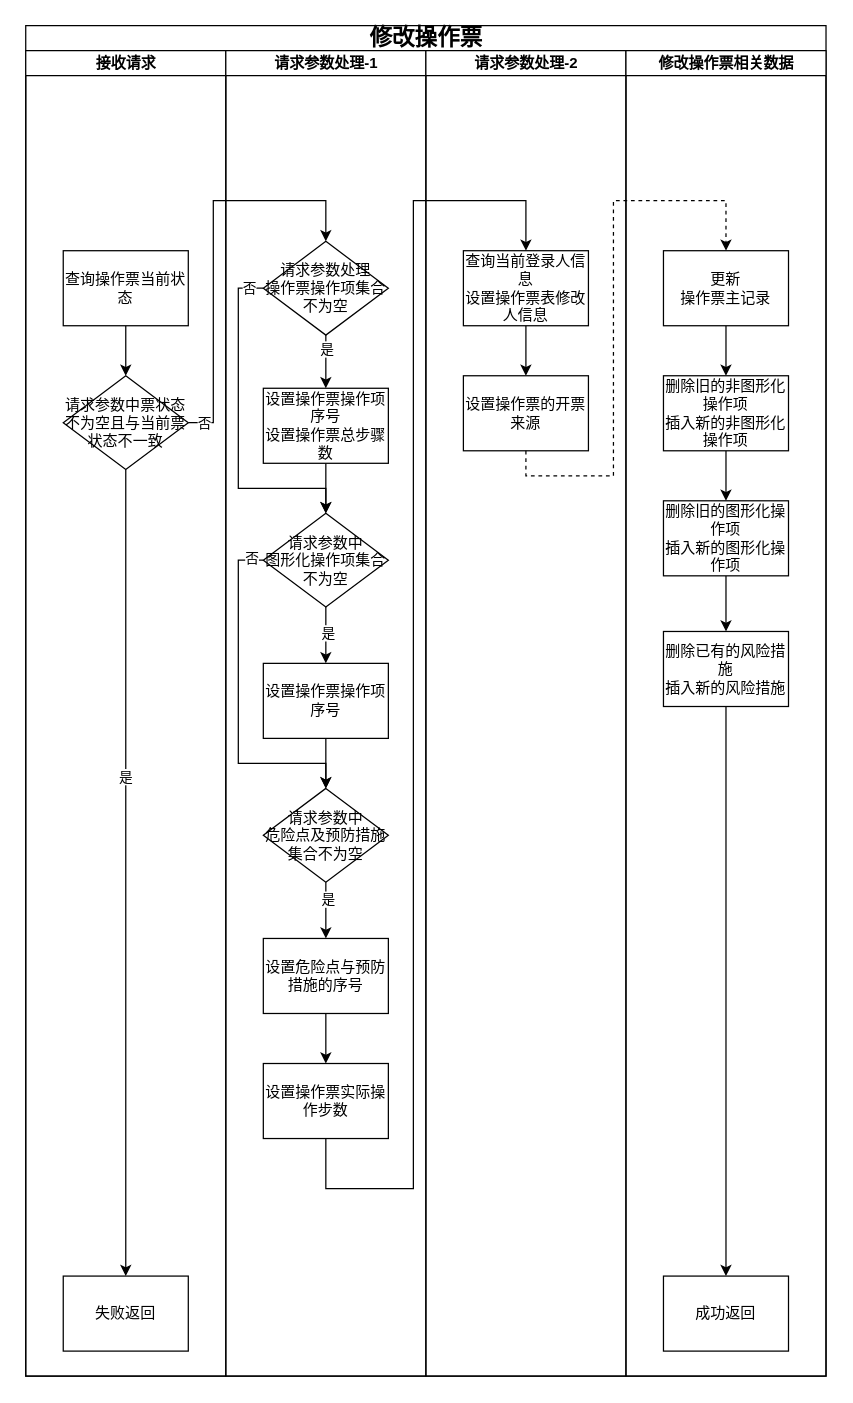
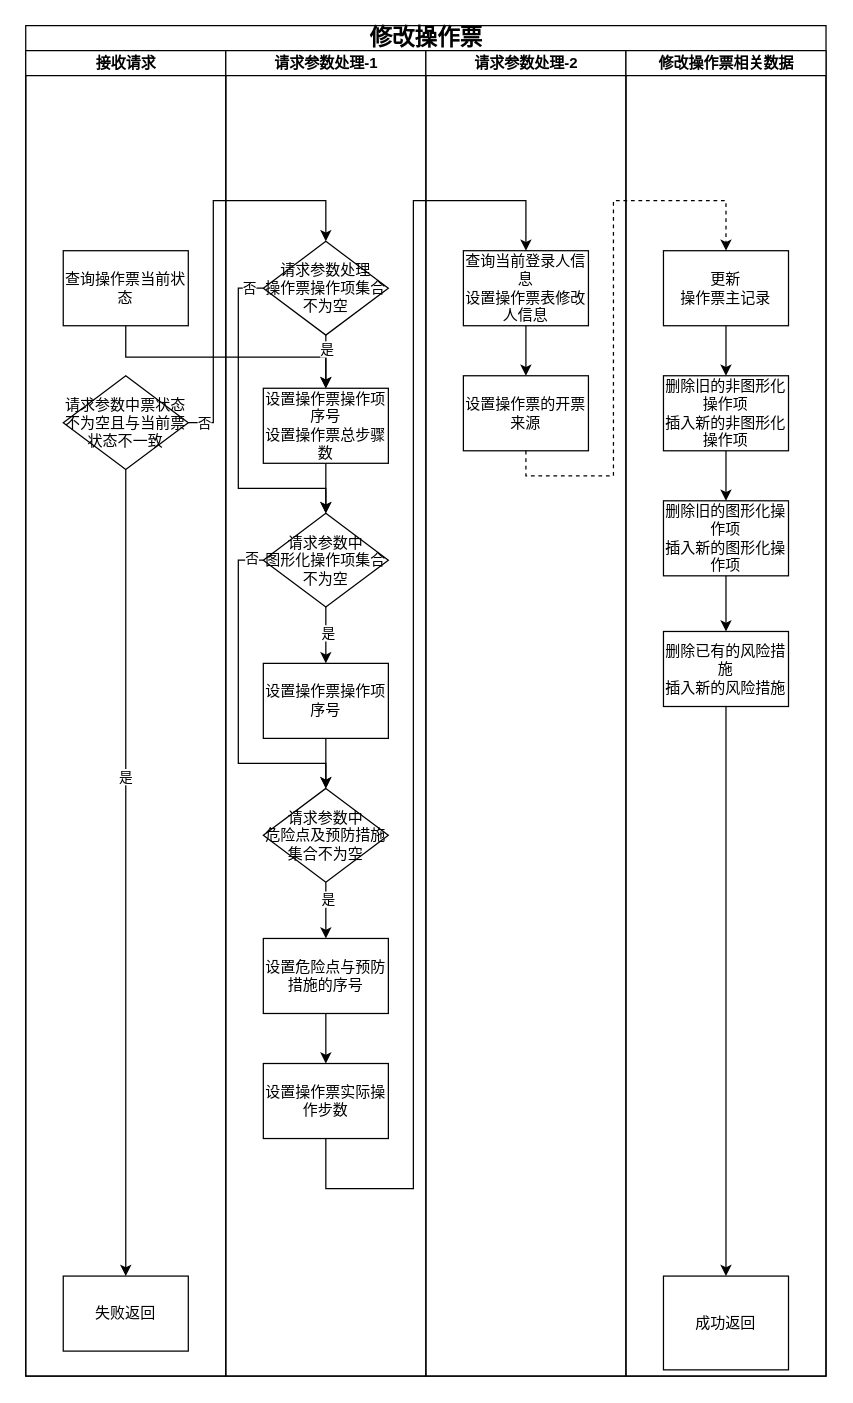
(126, 361) -> (222, 357)
(726, 1313) -> (726, 1323)
